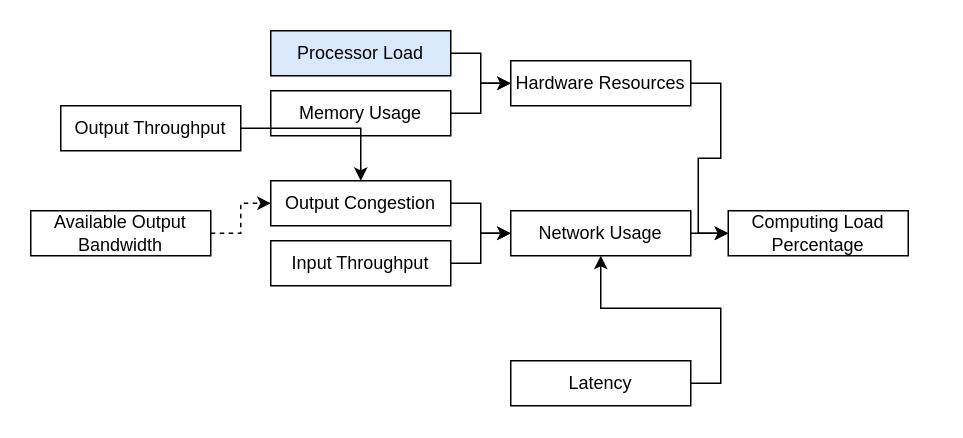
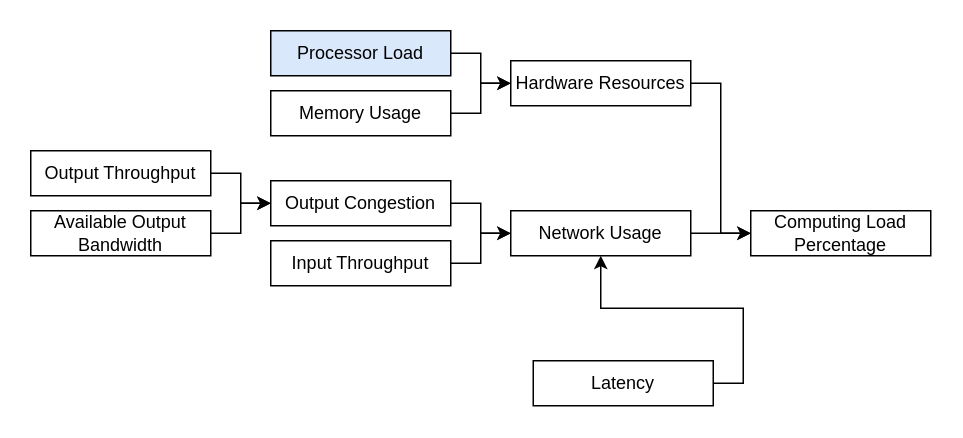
(151, 128) -> (121, 173)
(240, 233) -> (240, 233)
(818, 233) -> (841, 233)
(601, 383) -> (623, 383)
